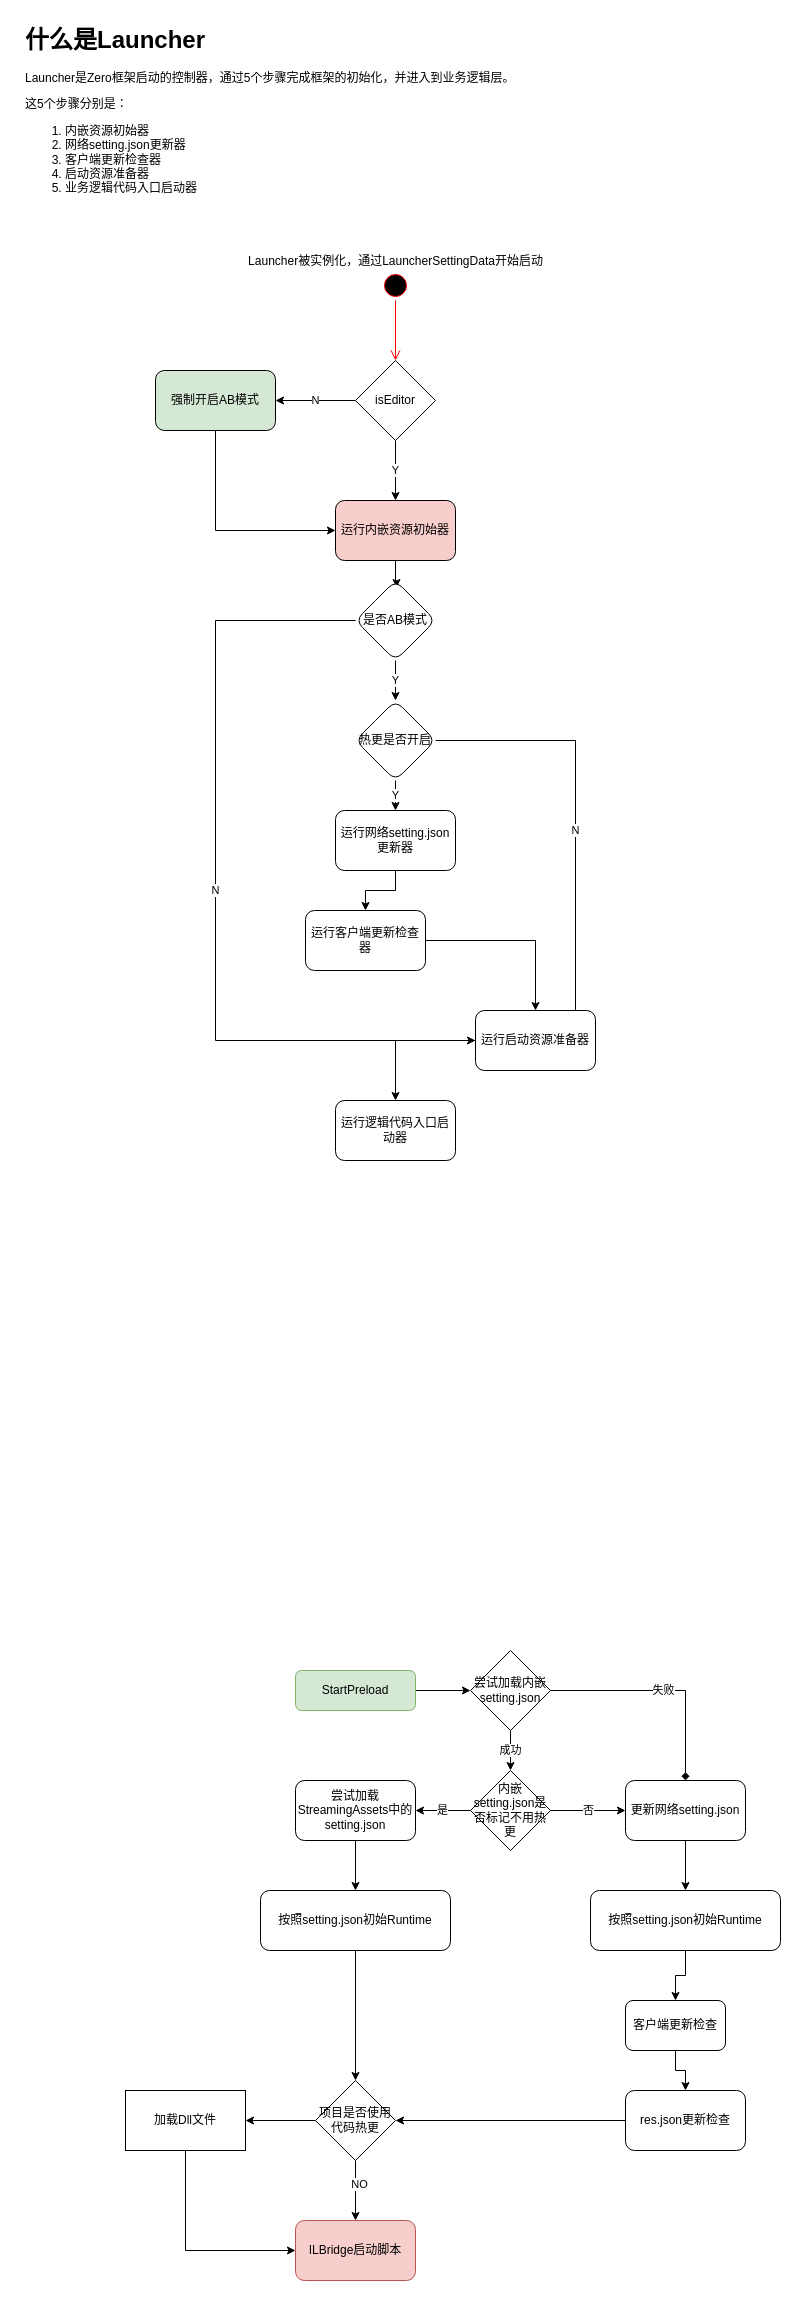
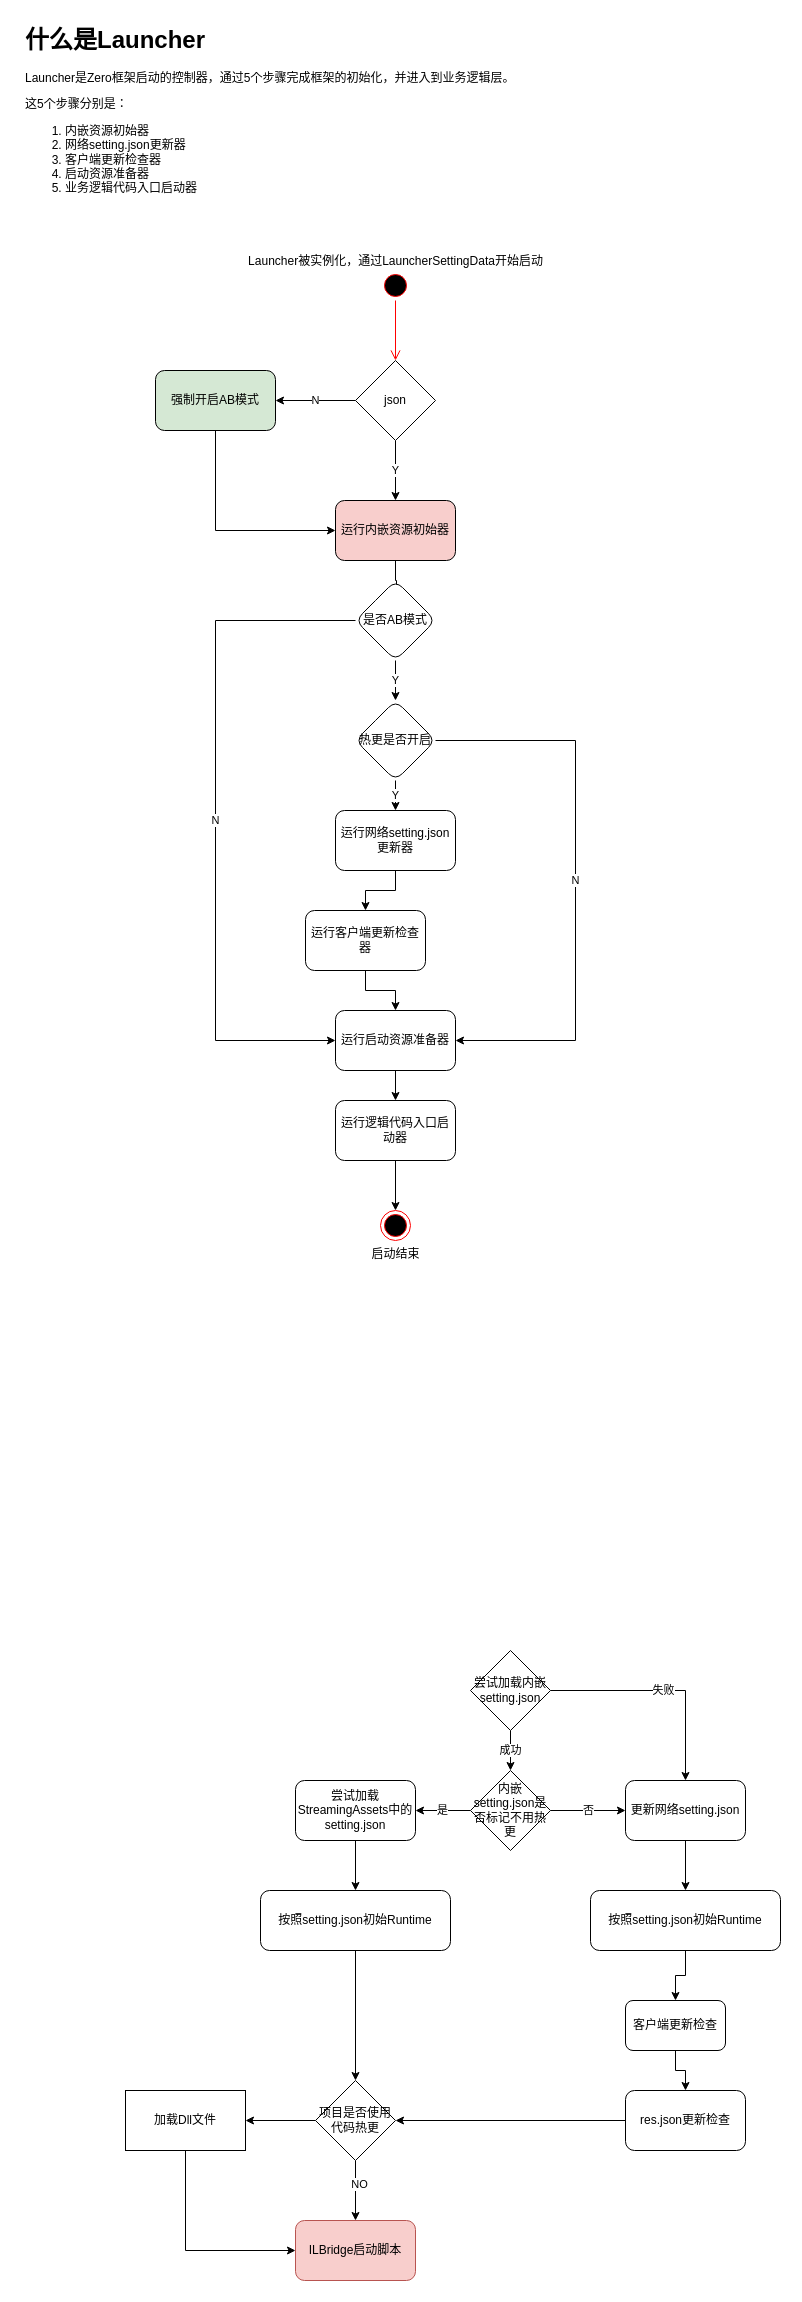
(396, 401) -> (396, 401)
(396, 580) -> (397, 581)
(536, 1041) -> (396, 1041)
none -> (396, 1182)
none -> (396, 1226)
(356, 1691) -> none
(440, 1691) -> none
(686, 1771) -> (686, 1772)
